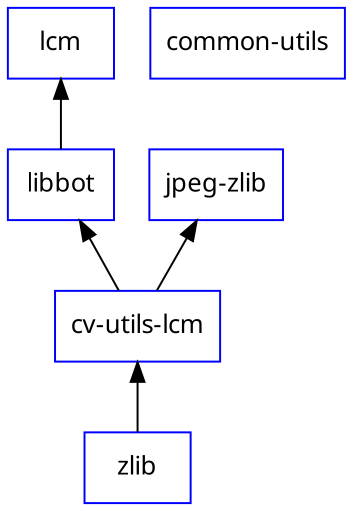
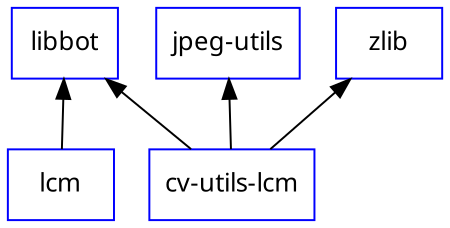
(248, 43) -> none
(61, 124) -> (63, 124)
(216, 185) -> (228, 43)
(138, 407) -> (303, 121)
